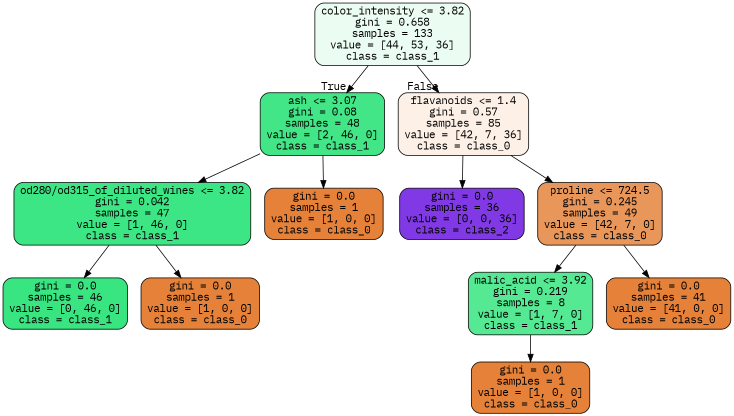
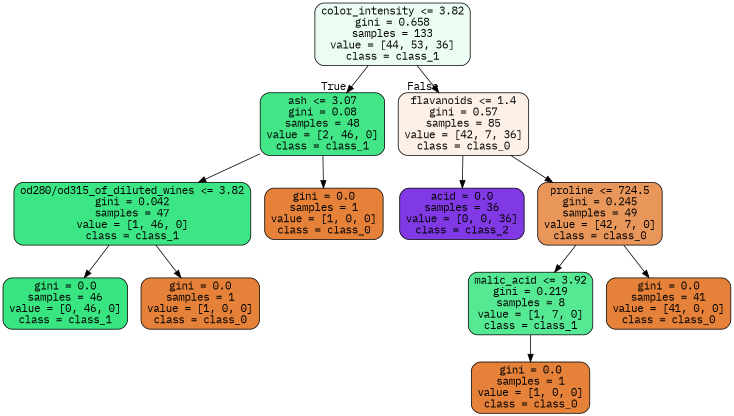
(462, 214) -> (462, 214)
